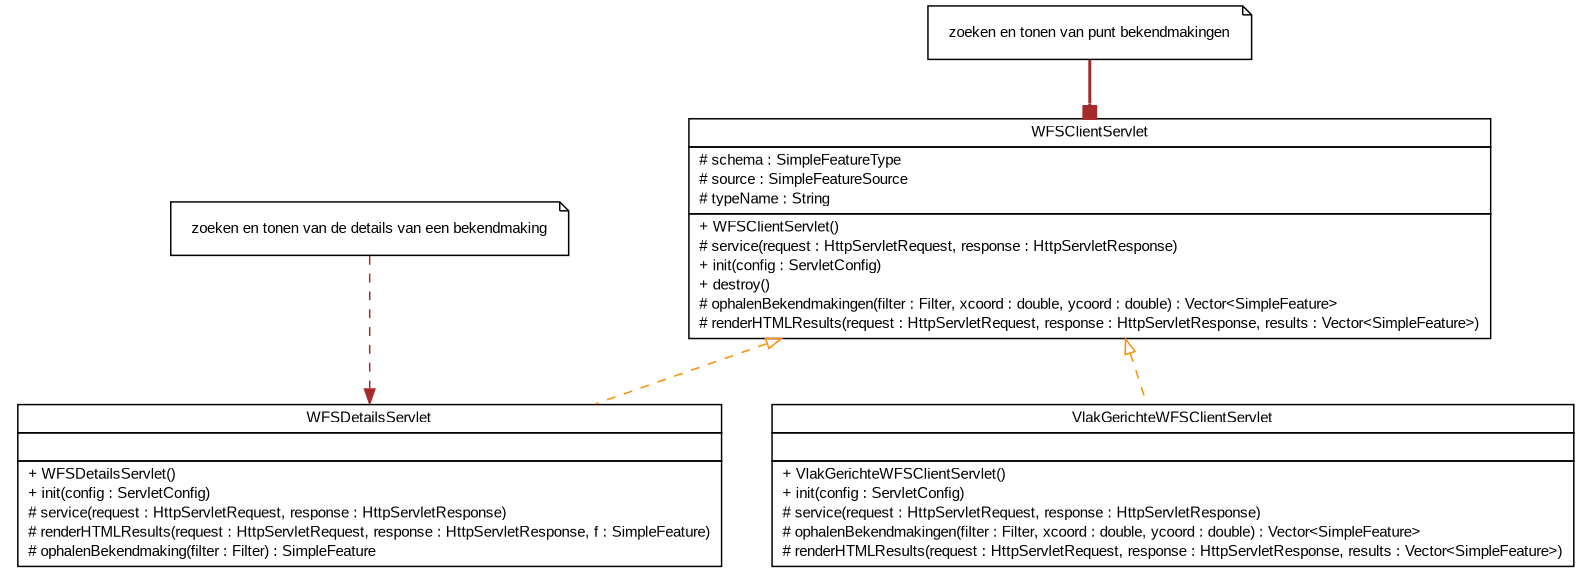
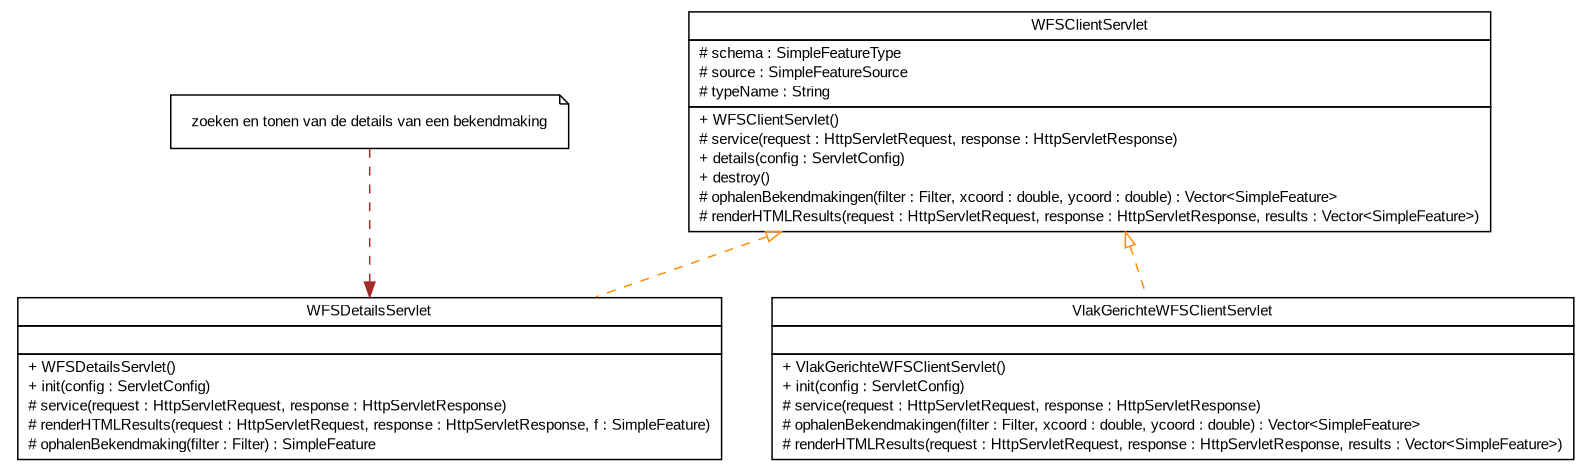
(1090, 33) -> none
(791, 266) -> (802, 159)
